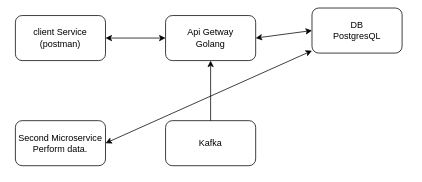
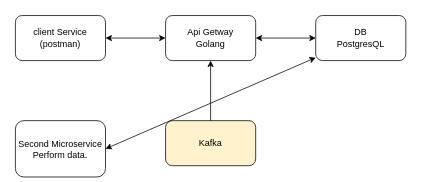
(357, 30) -> (360, 38)
(60, 143) -> (60, 149)
(210, 143) -> (210, 143)
